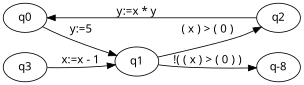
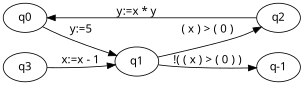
(279, 67) -> (279, 67)
